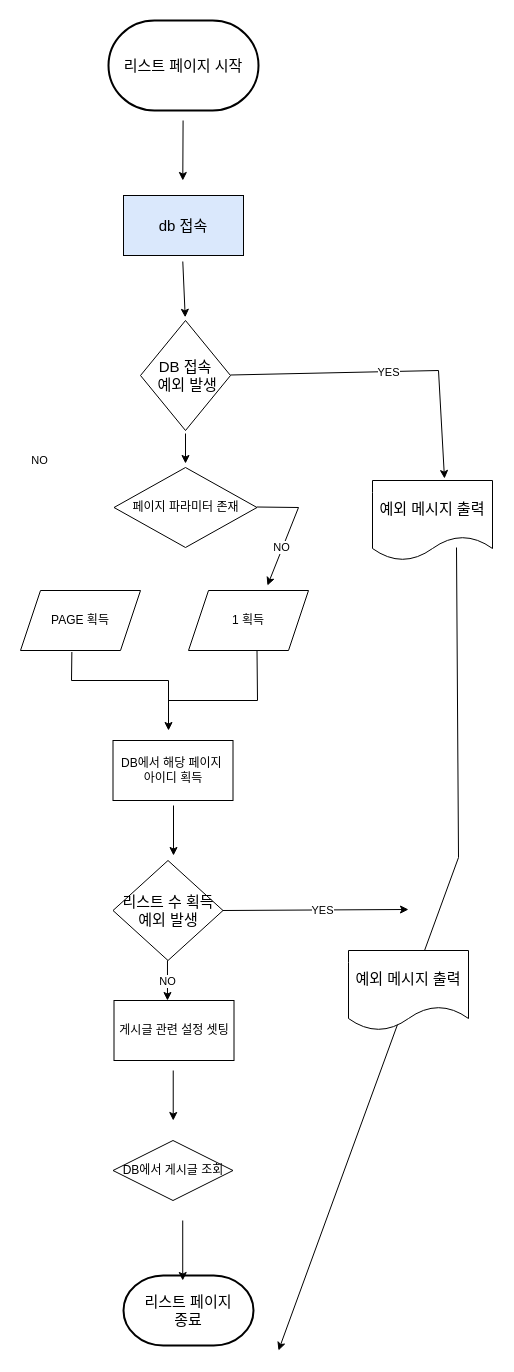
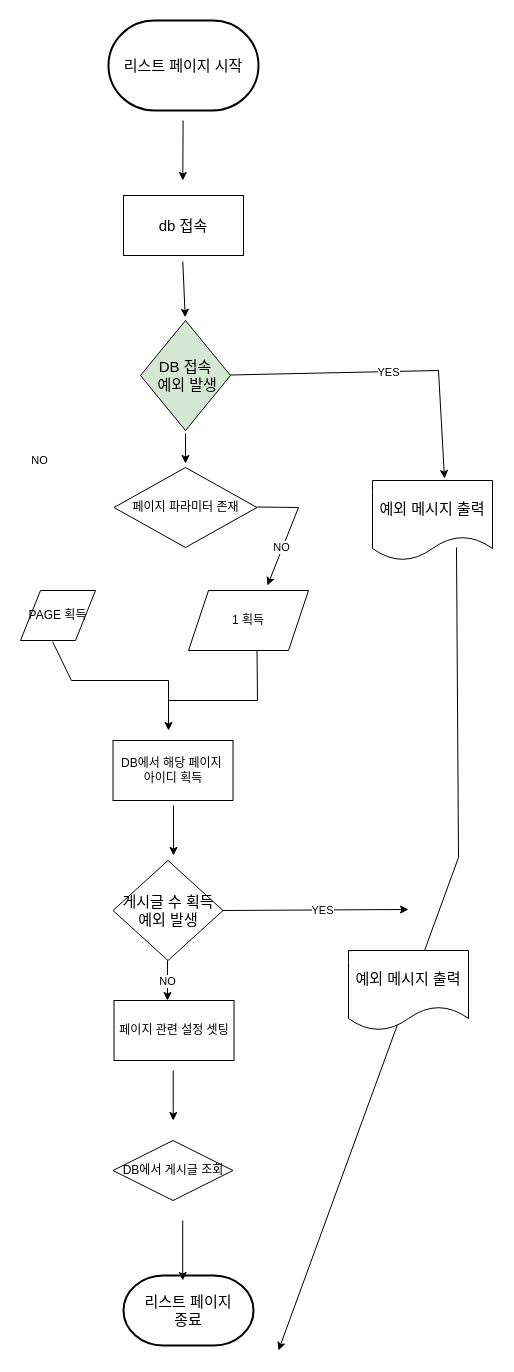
(184, 226) -> (184, 226)
(186, 376) -> (186, 376)
(81, 621) -> (58, 616)
(169, 911) -> (169, 911)
(175, 1031) -> (175, 1031)
